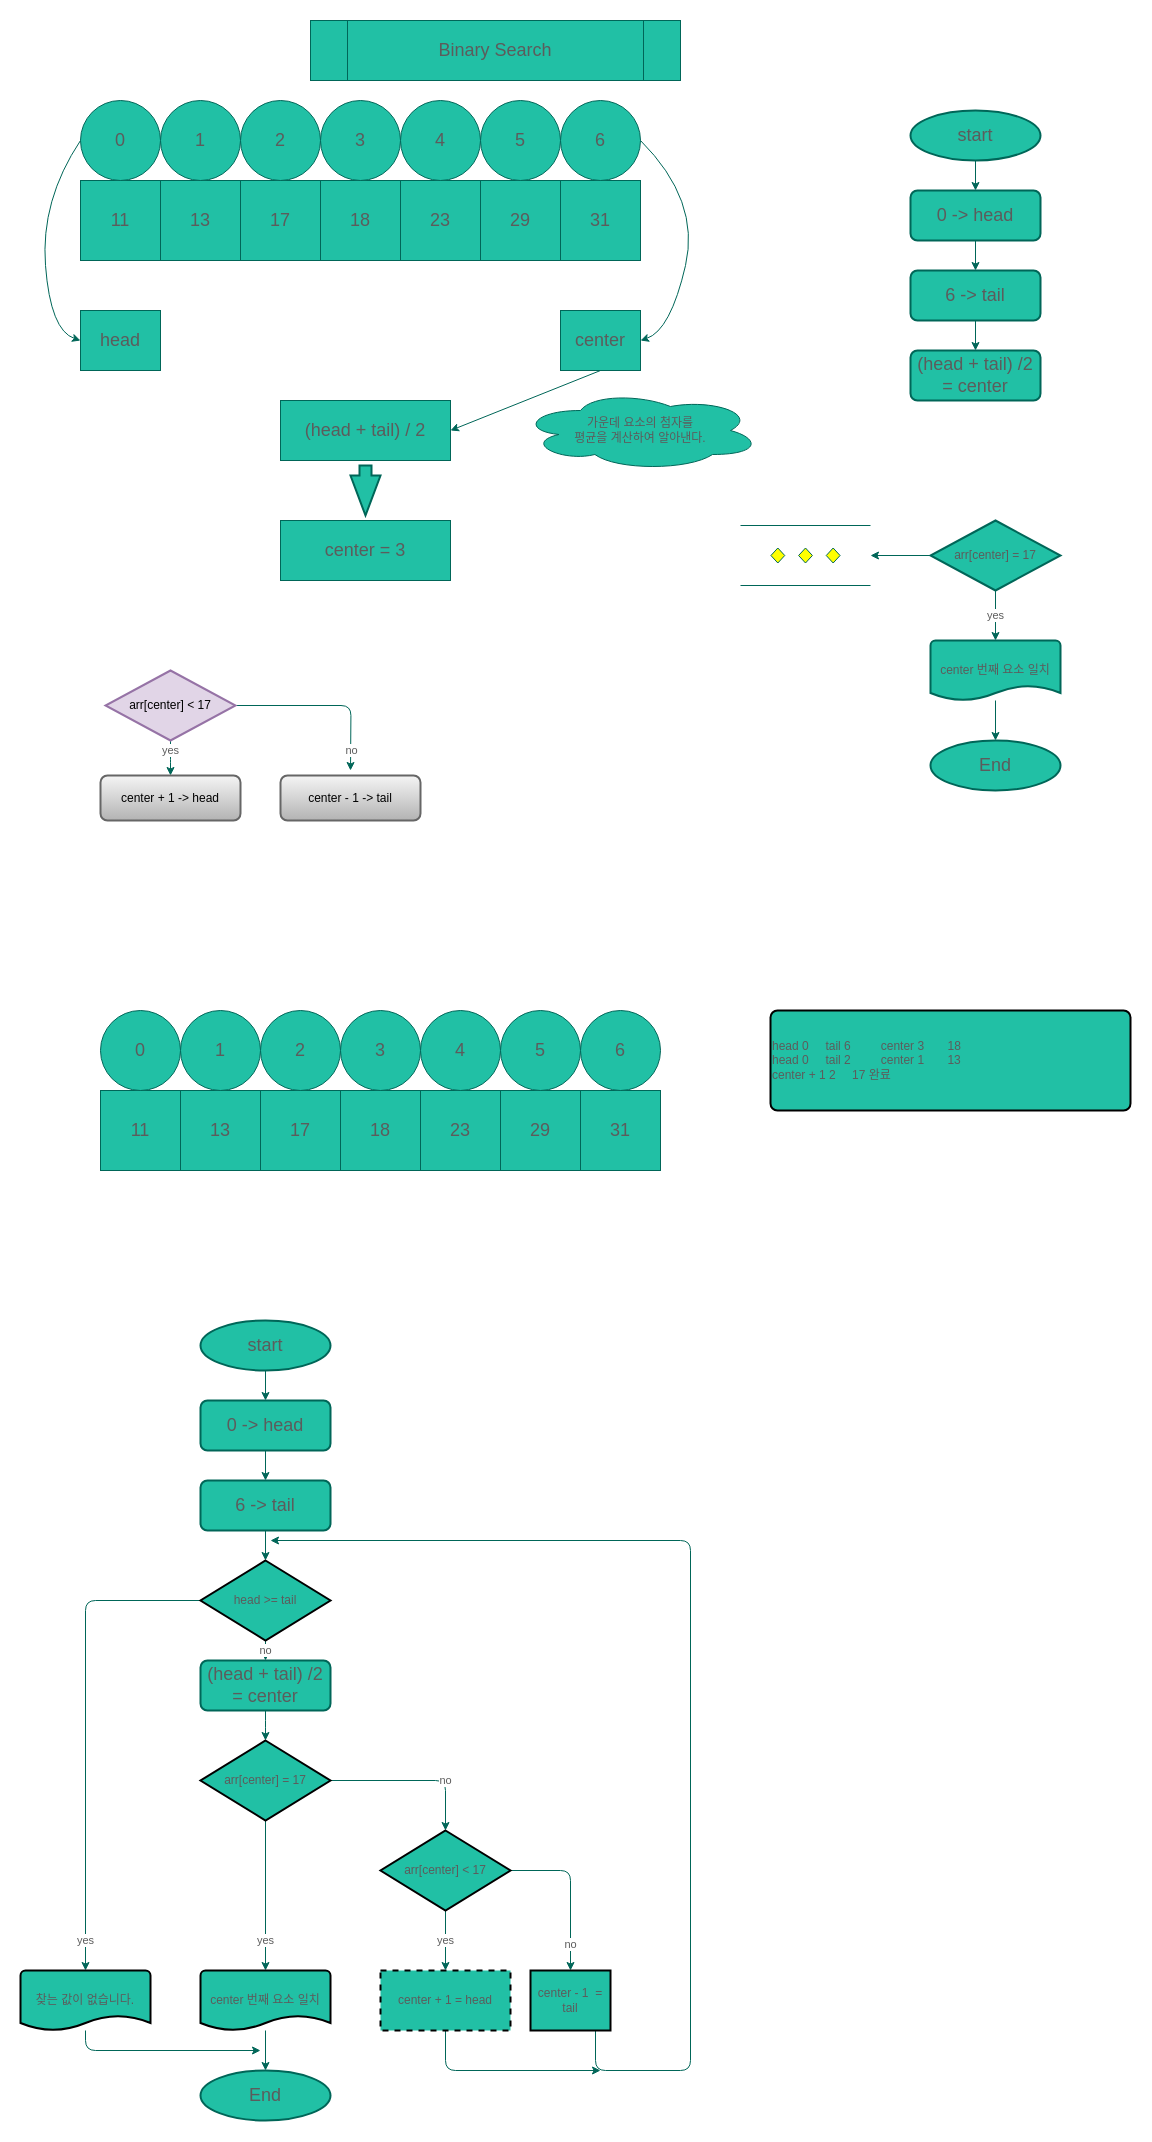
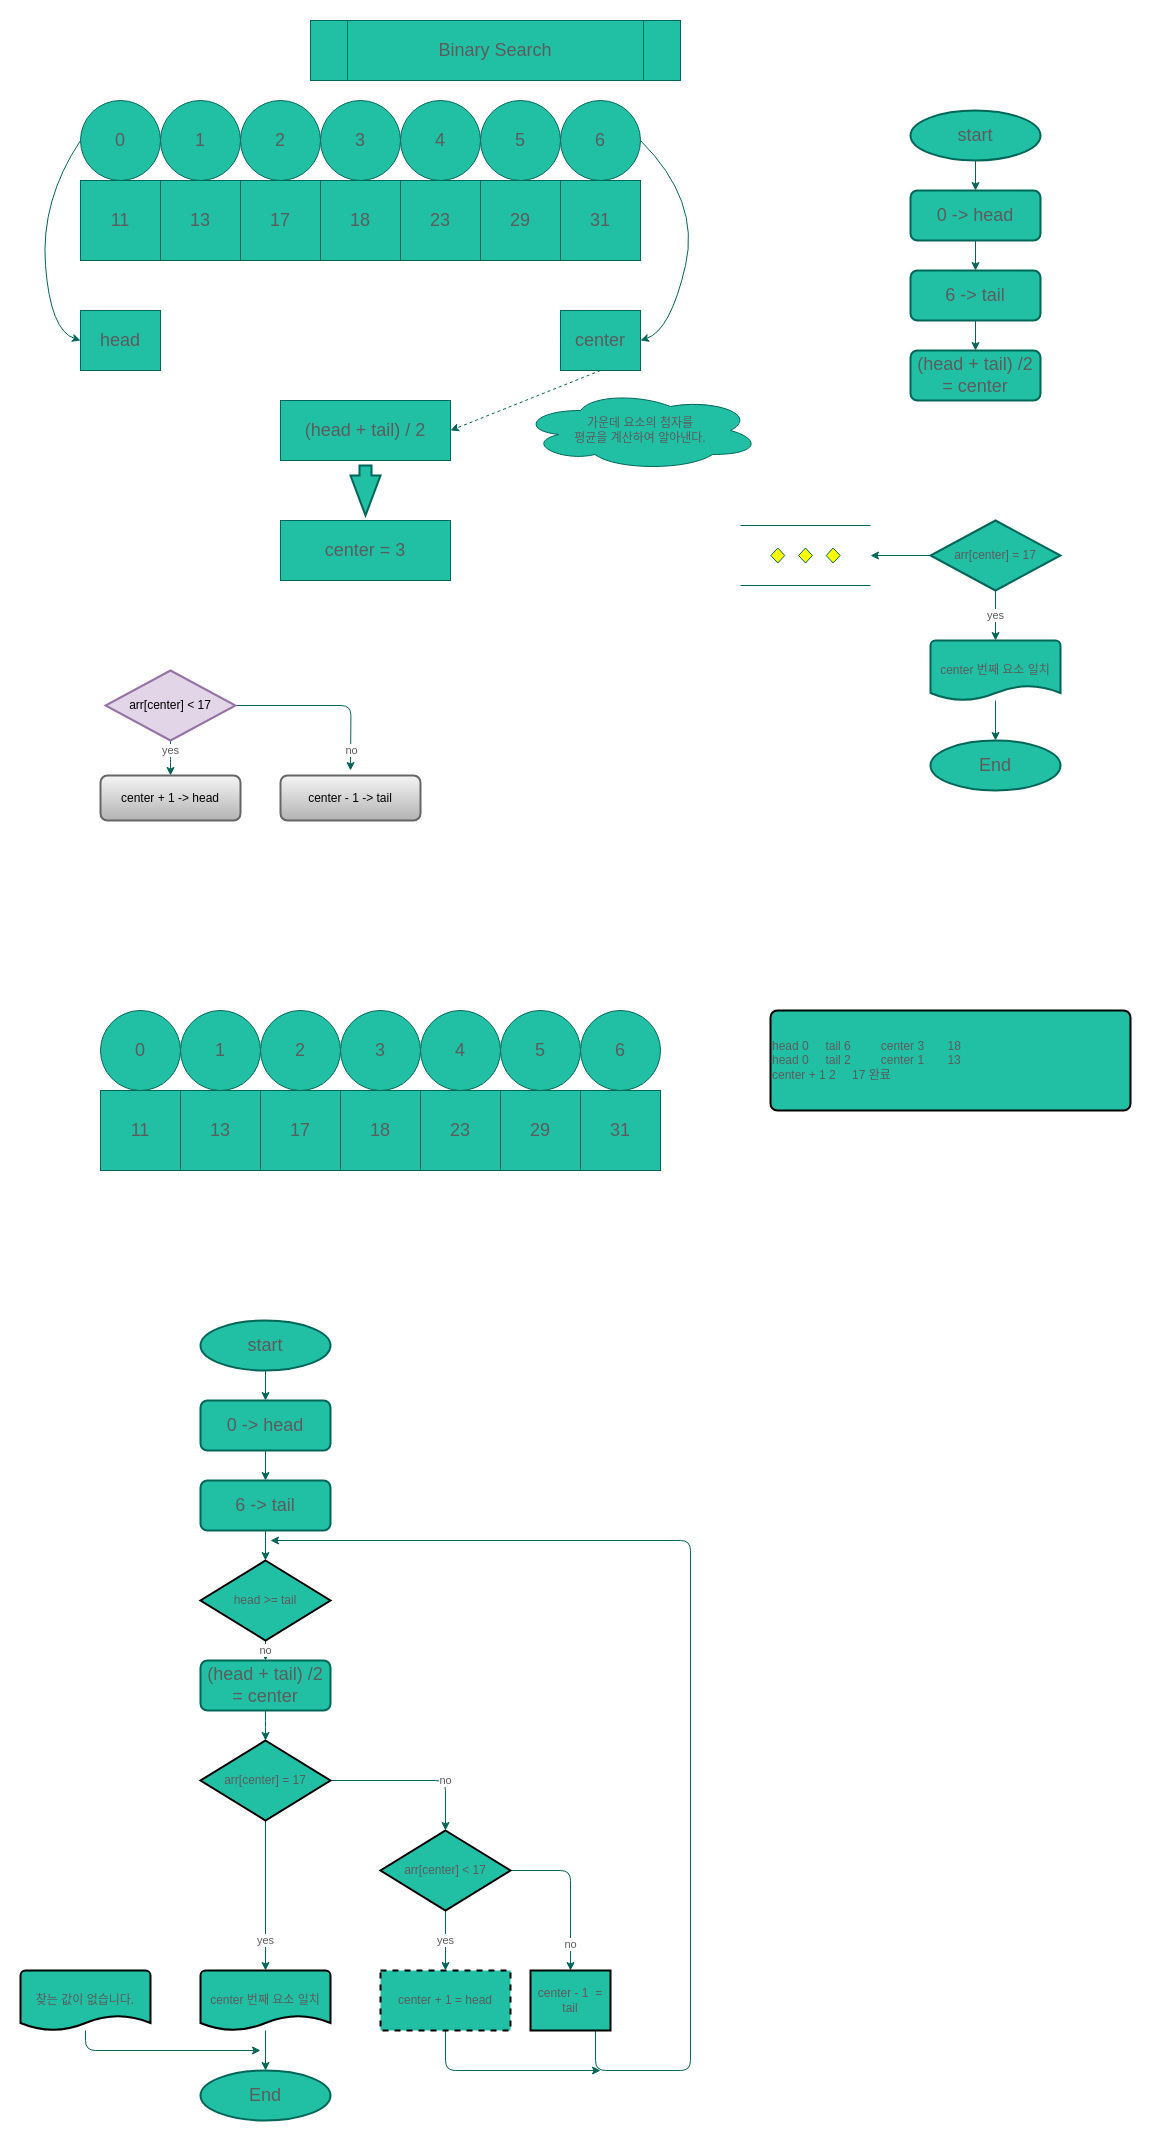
(528, 400) -> (528, 400)
(86, 1730) -> none
